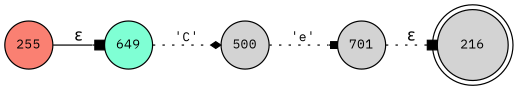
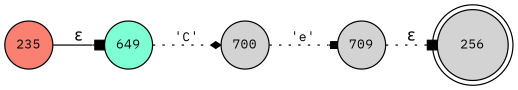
(29, 45) -> (29, 45)
(245, 45) -> (245, 45)
(362, 45) -> (362, 45)
(473, 45) -> (473, 45)
